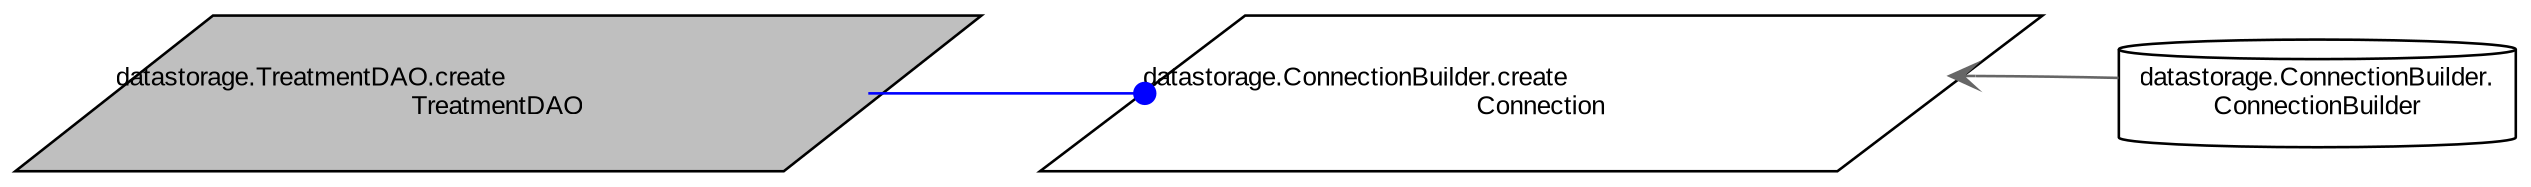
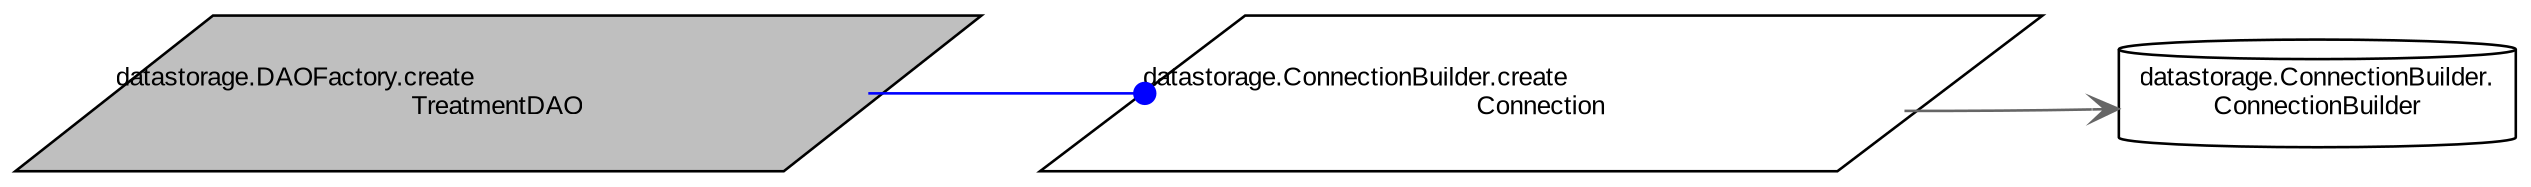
(2047, 77) -> (1998, 111)
(498, 93) -> (498, 93)
